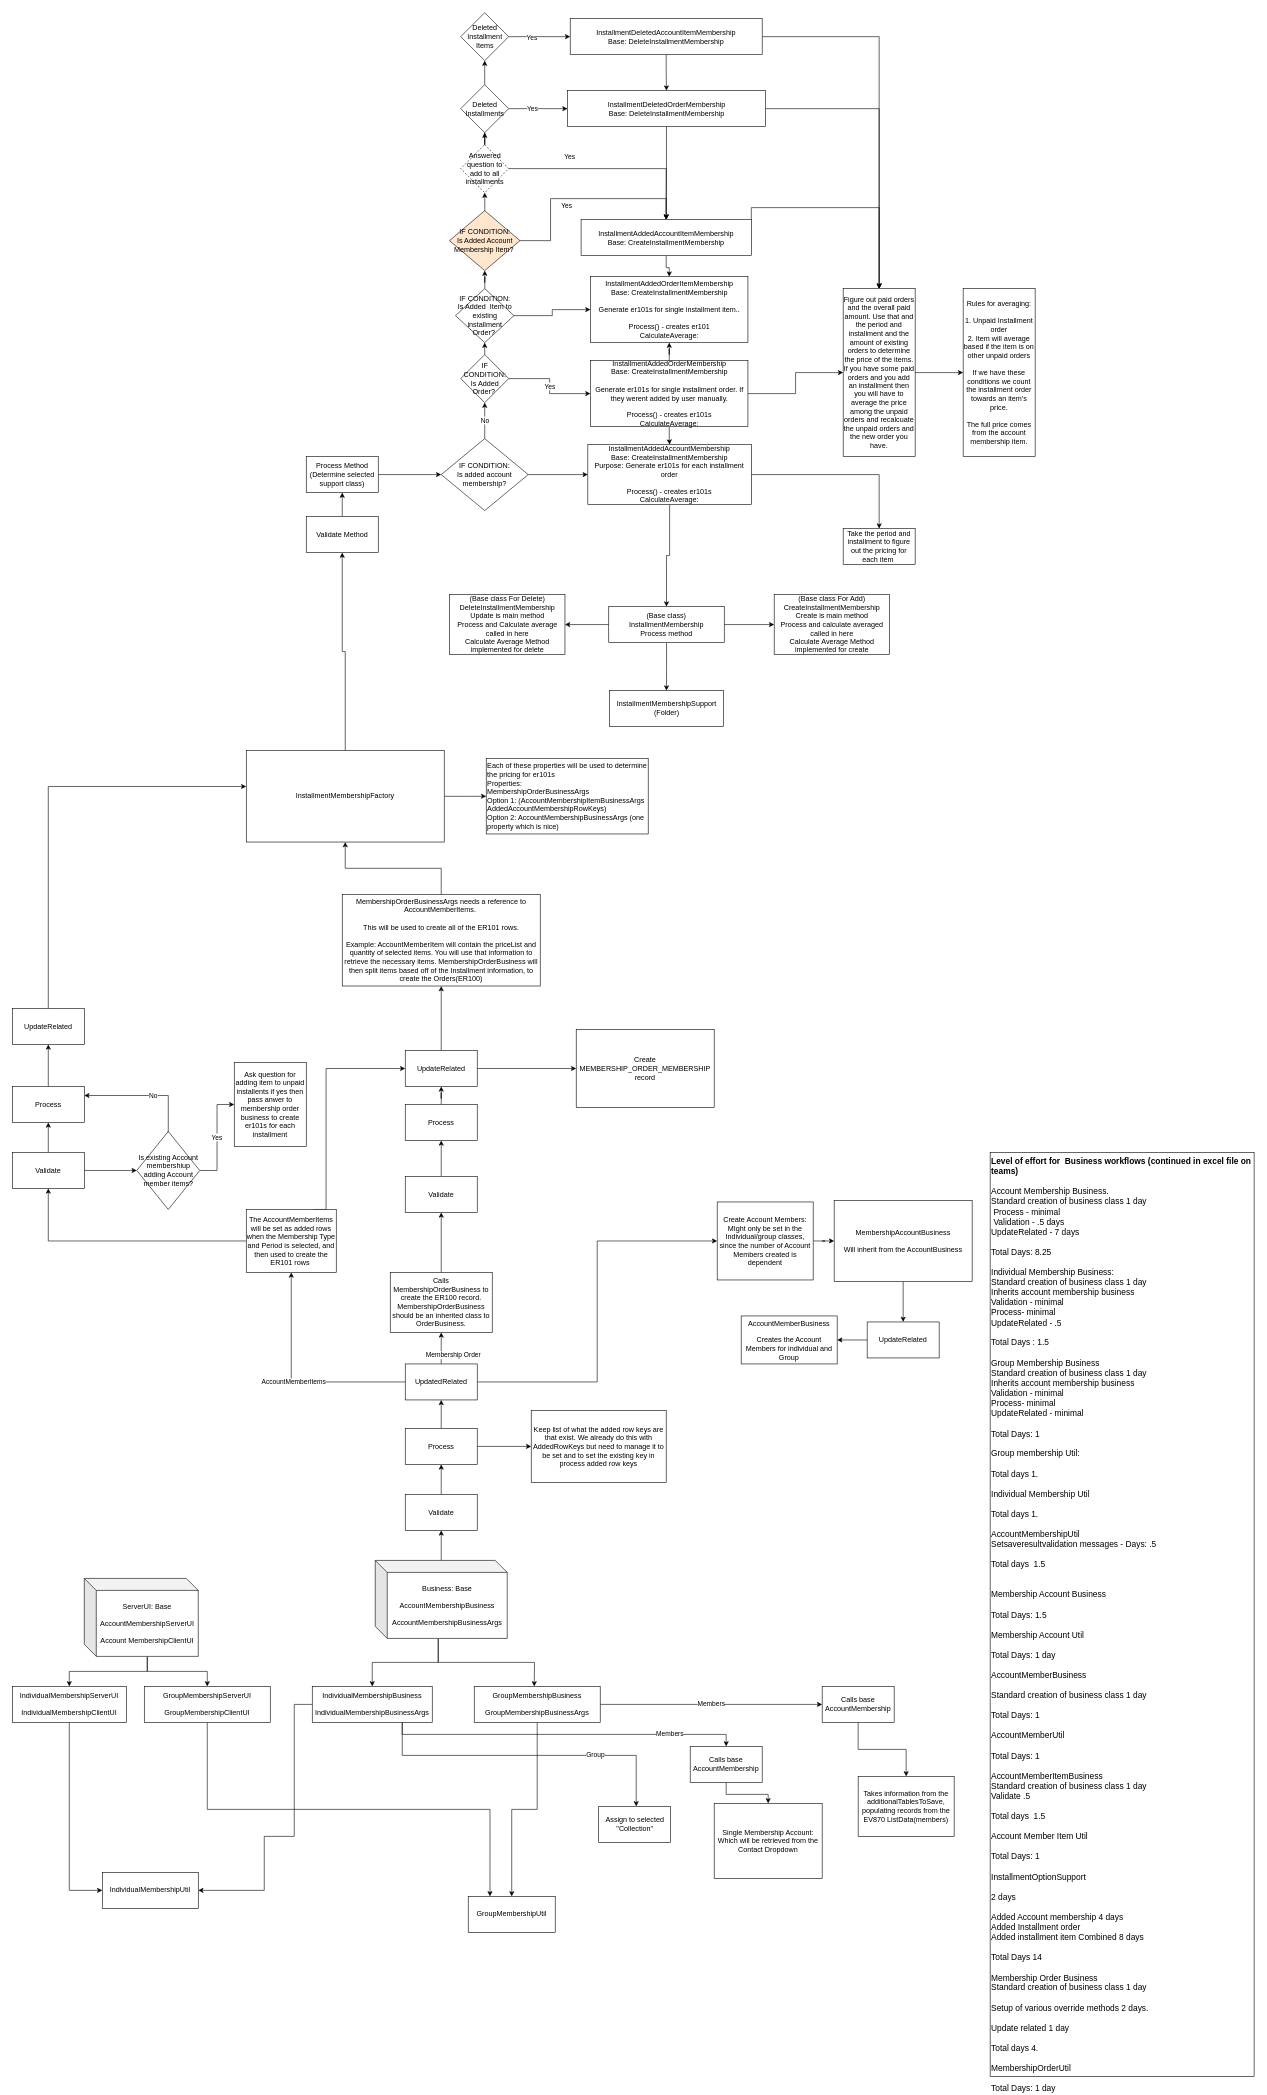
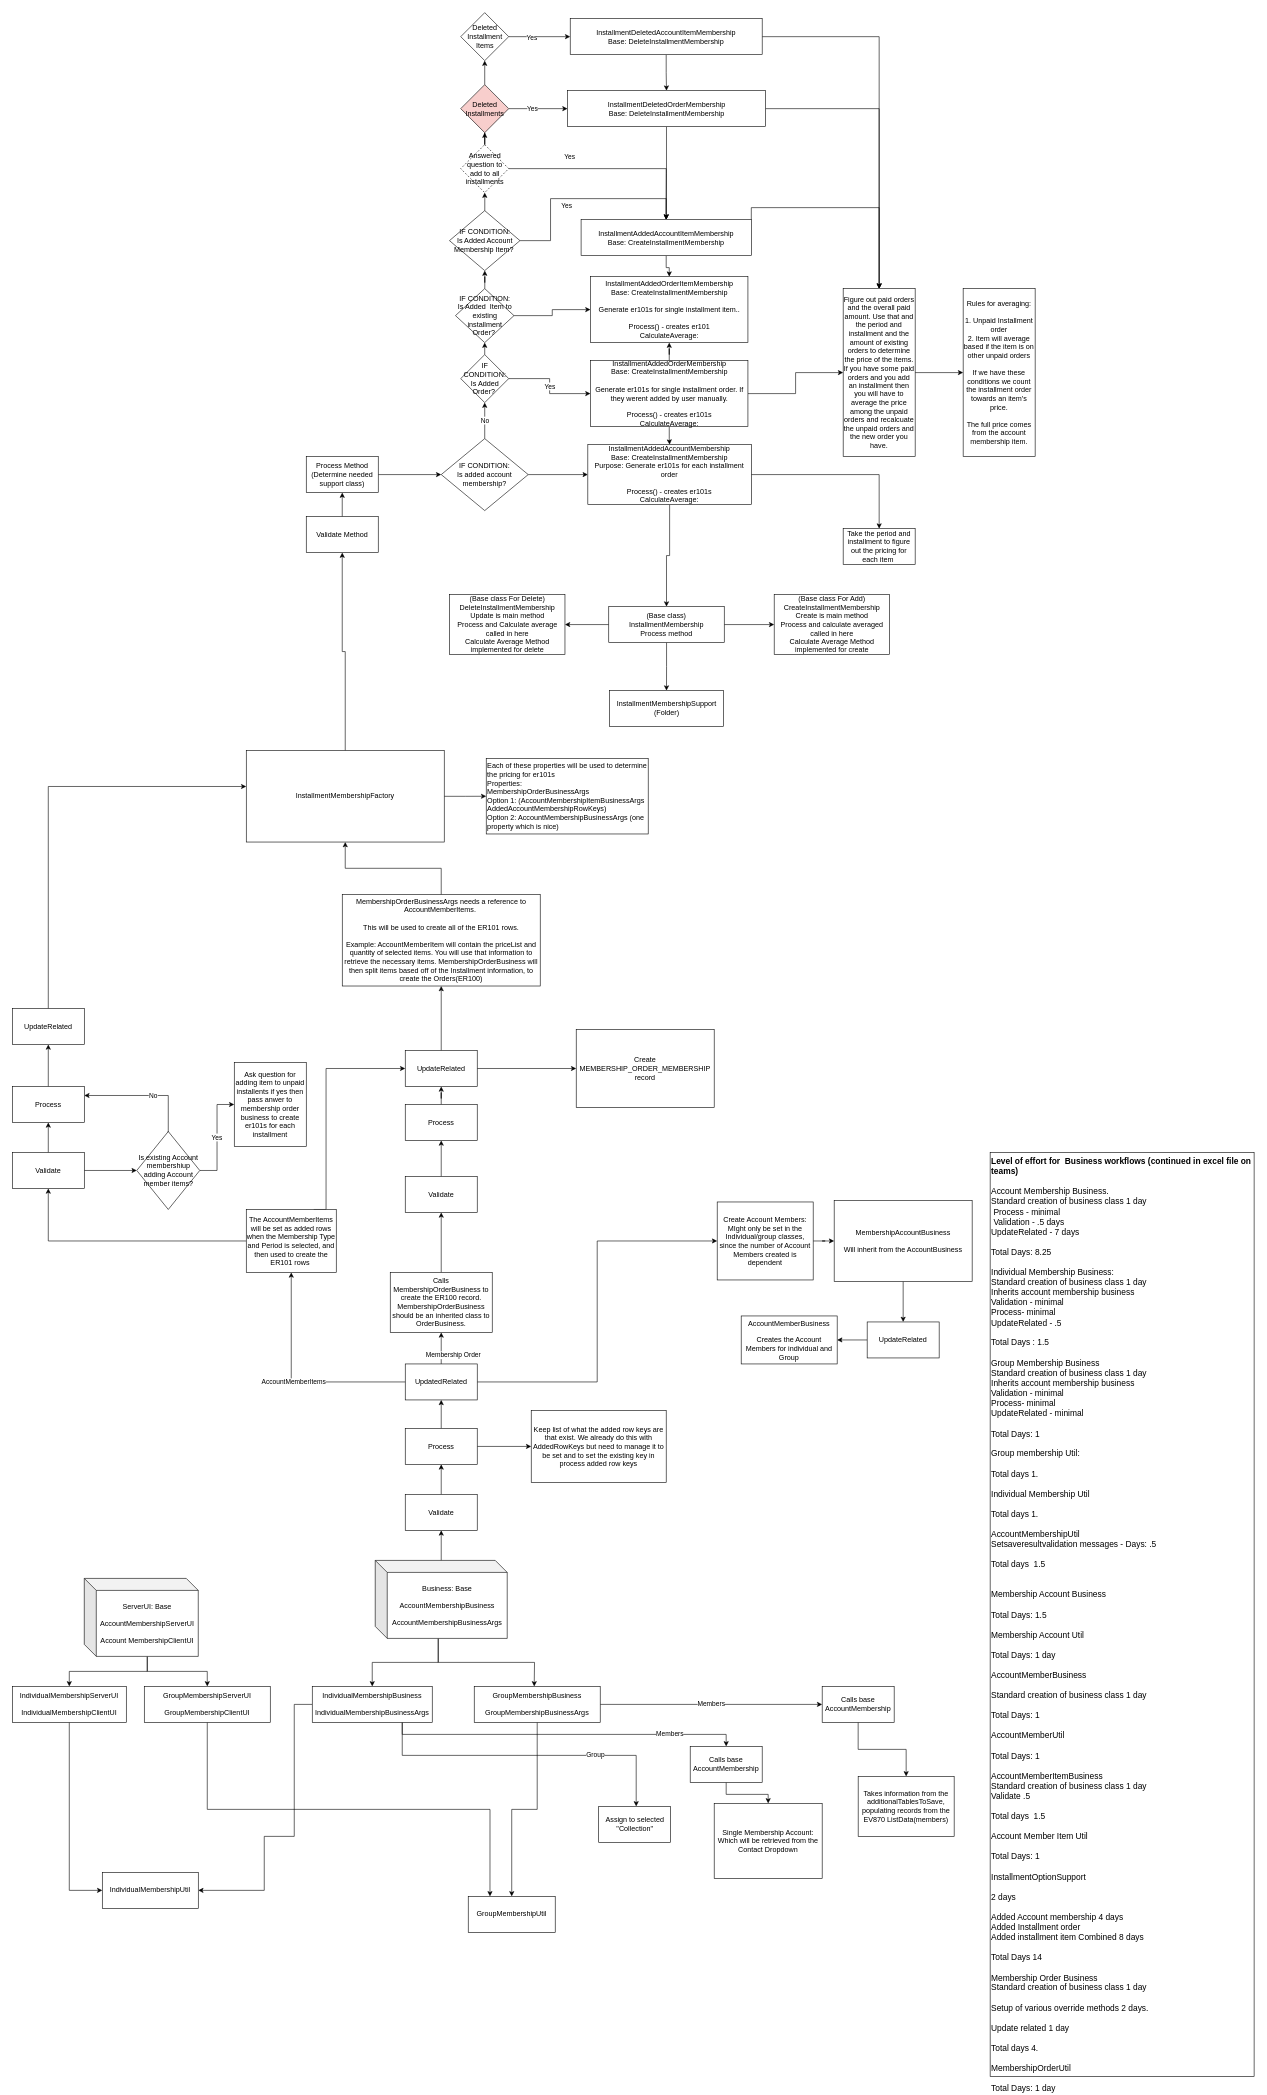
(485, 108) -> (485, 108)
(485, 240) -> (485, 240)
(342, 474) -> (342, 474)
